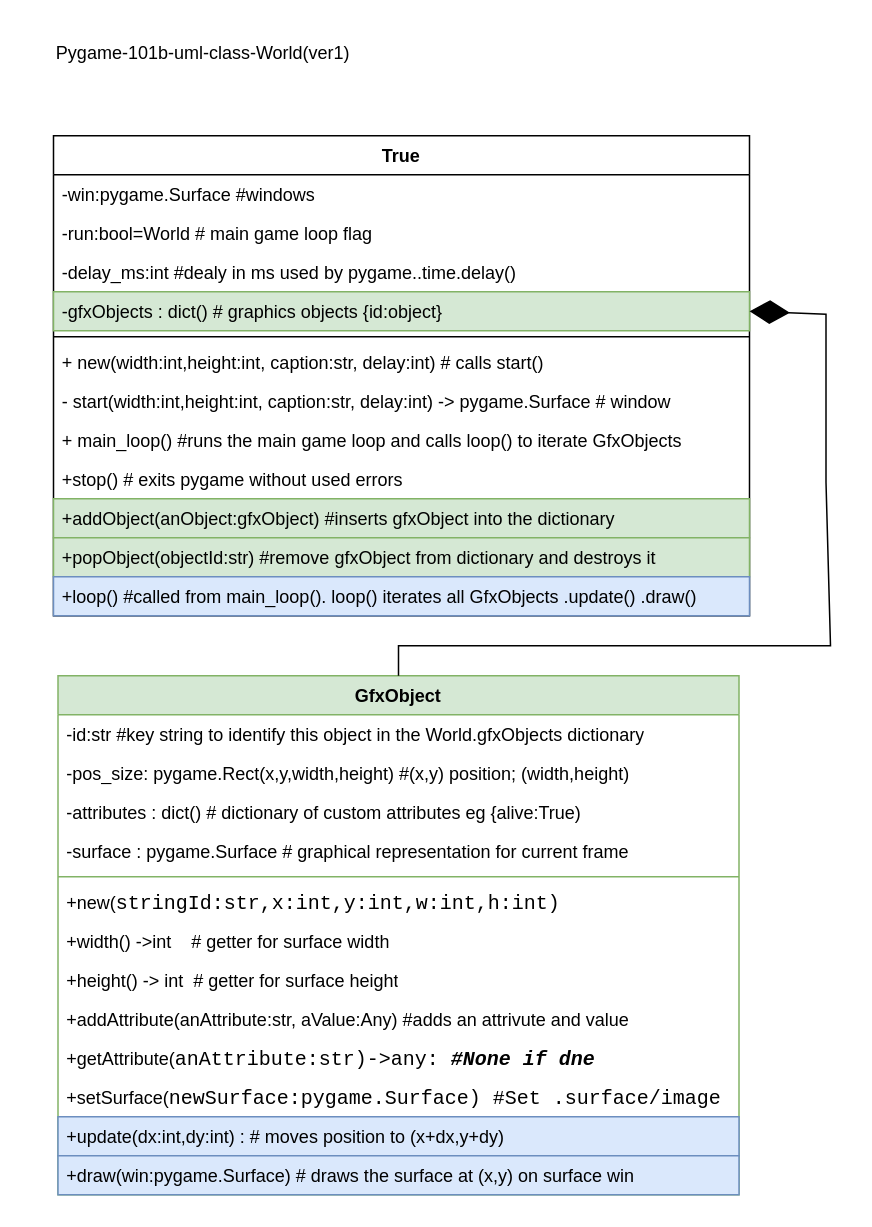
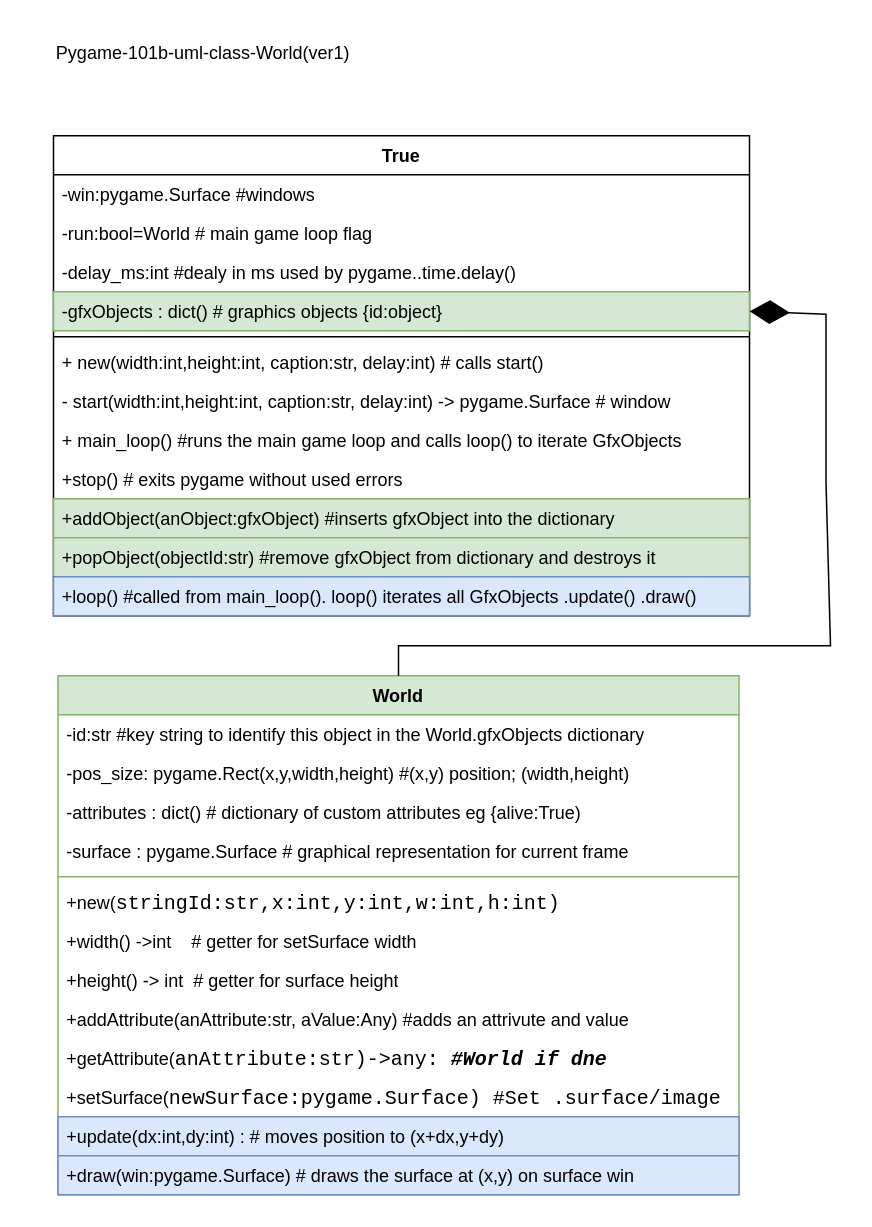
(398, 697) -> (398, 697)
(265, 943) -> (280, 943)
(302, 1060) -> (305, 1060)
